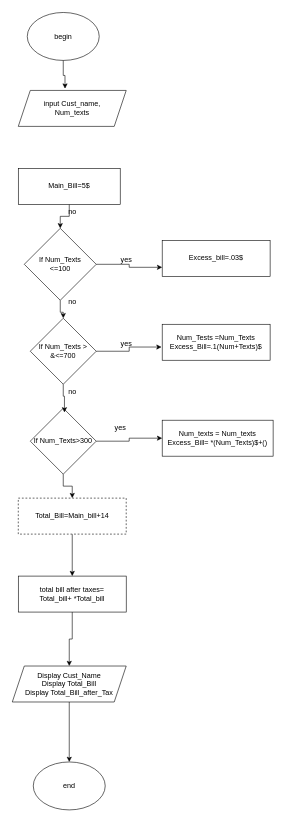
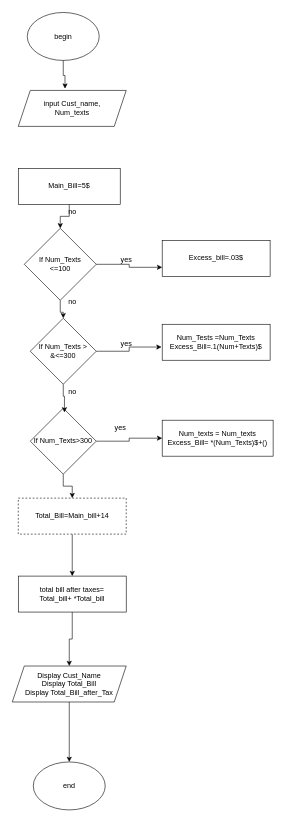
(63, 351) -> (63, 351)
